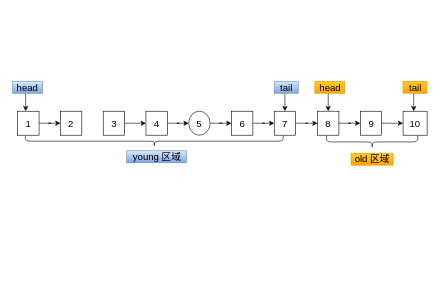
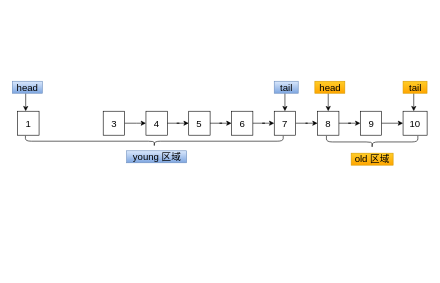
(48, 123) -> none
(71, 123) -> none
(200, 123) -> (200, 123)
